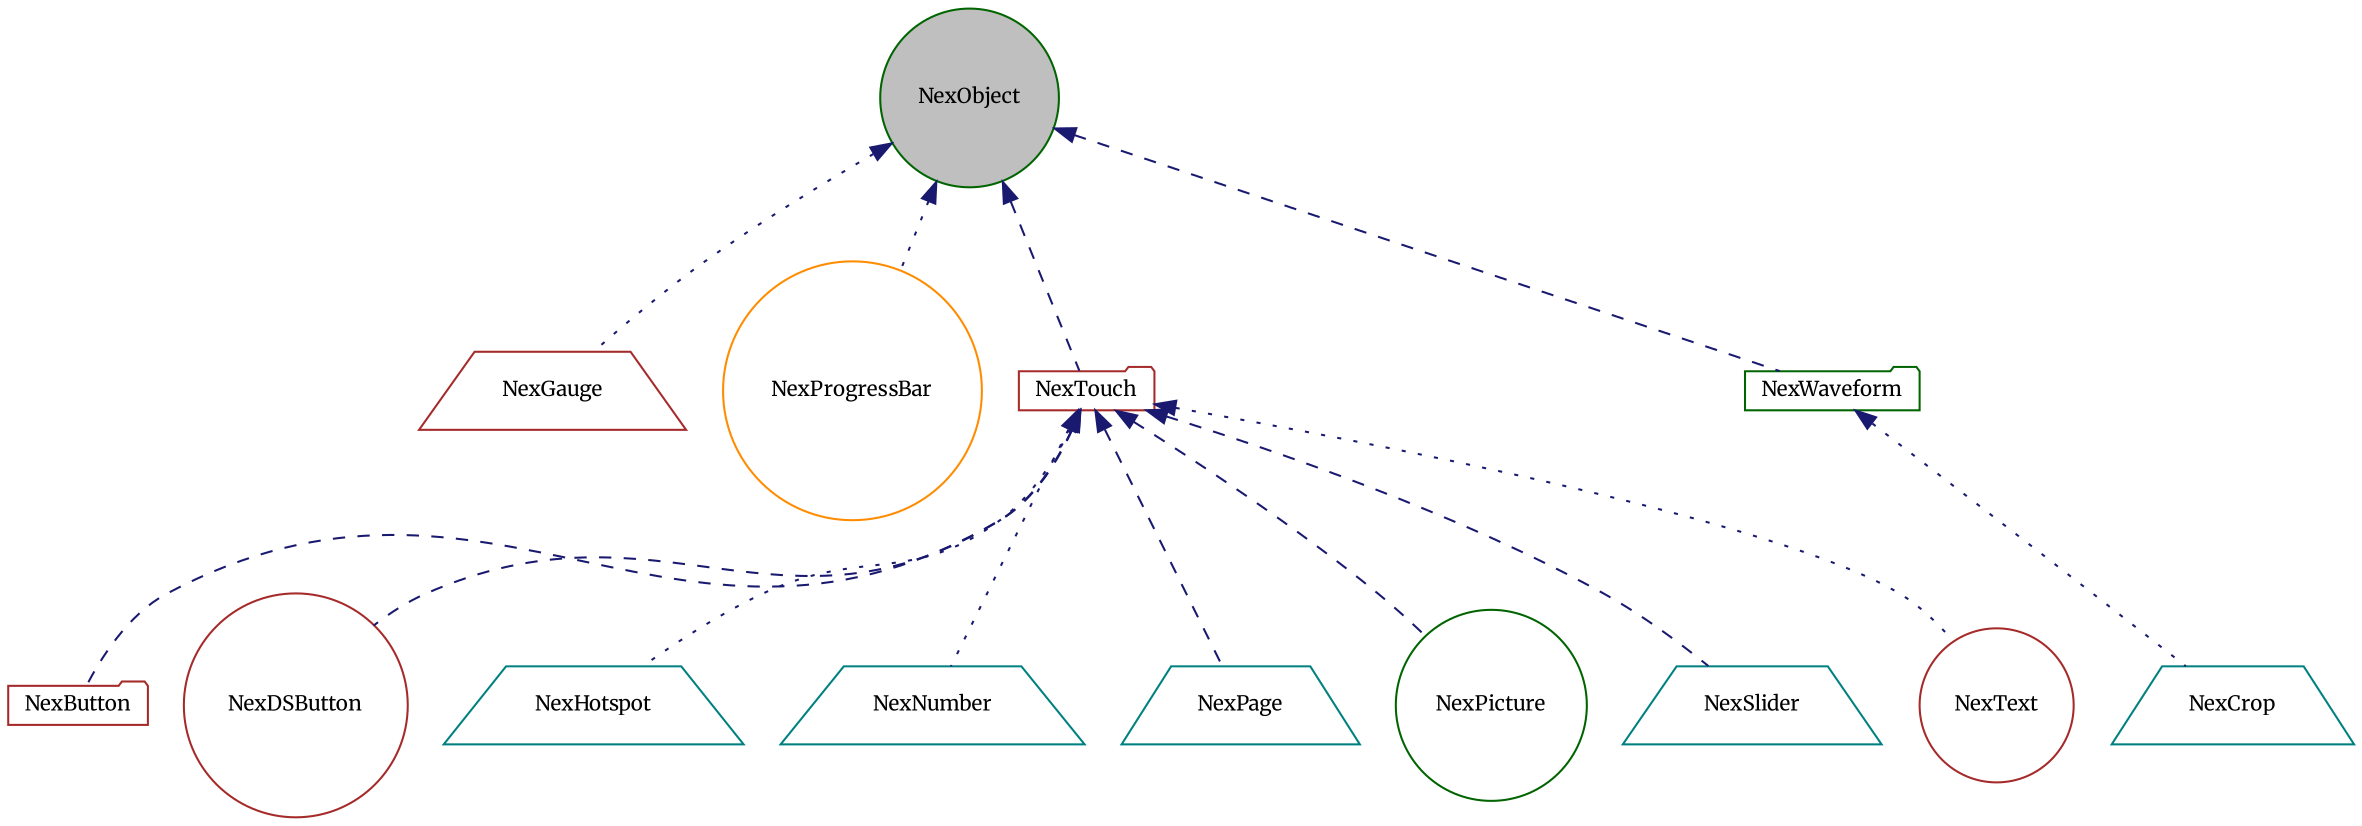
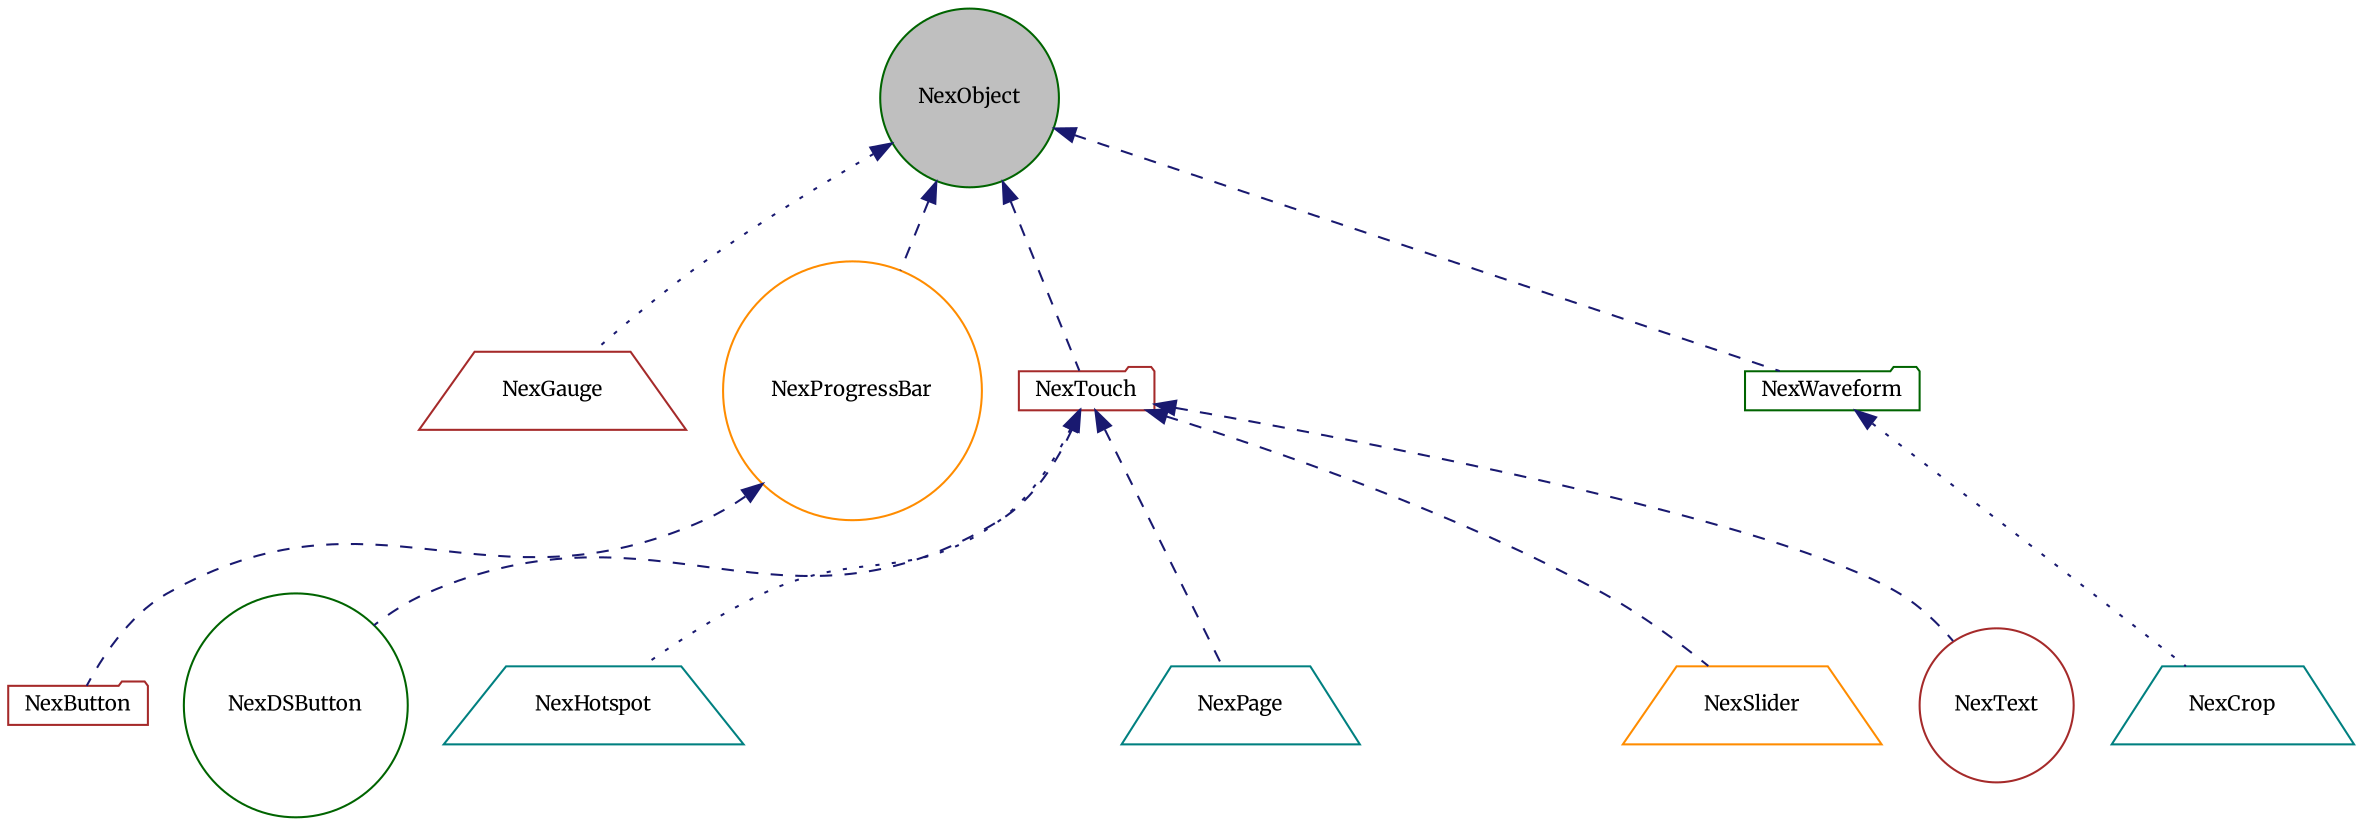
(914, 236) -> (914, 236)
(1578, 489) -> (1578, 489)
(527, 551) -> (396, 547)
(296, 705) -> (296, 705)
(933, 705) -> none
(1491, 705) -> none
(1752, 705) -> (1752, 705)
